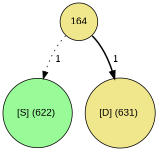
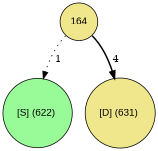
(114, 59) -> (114, 59)
